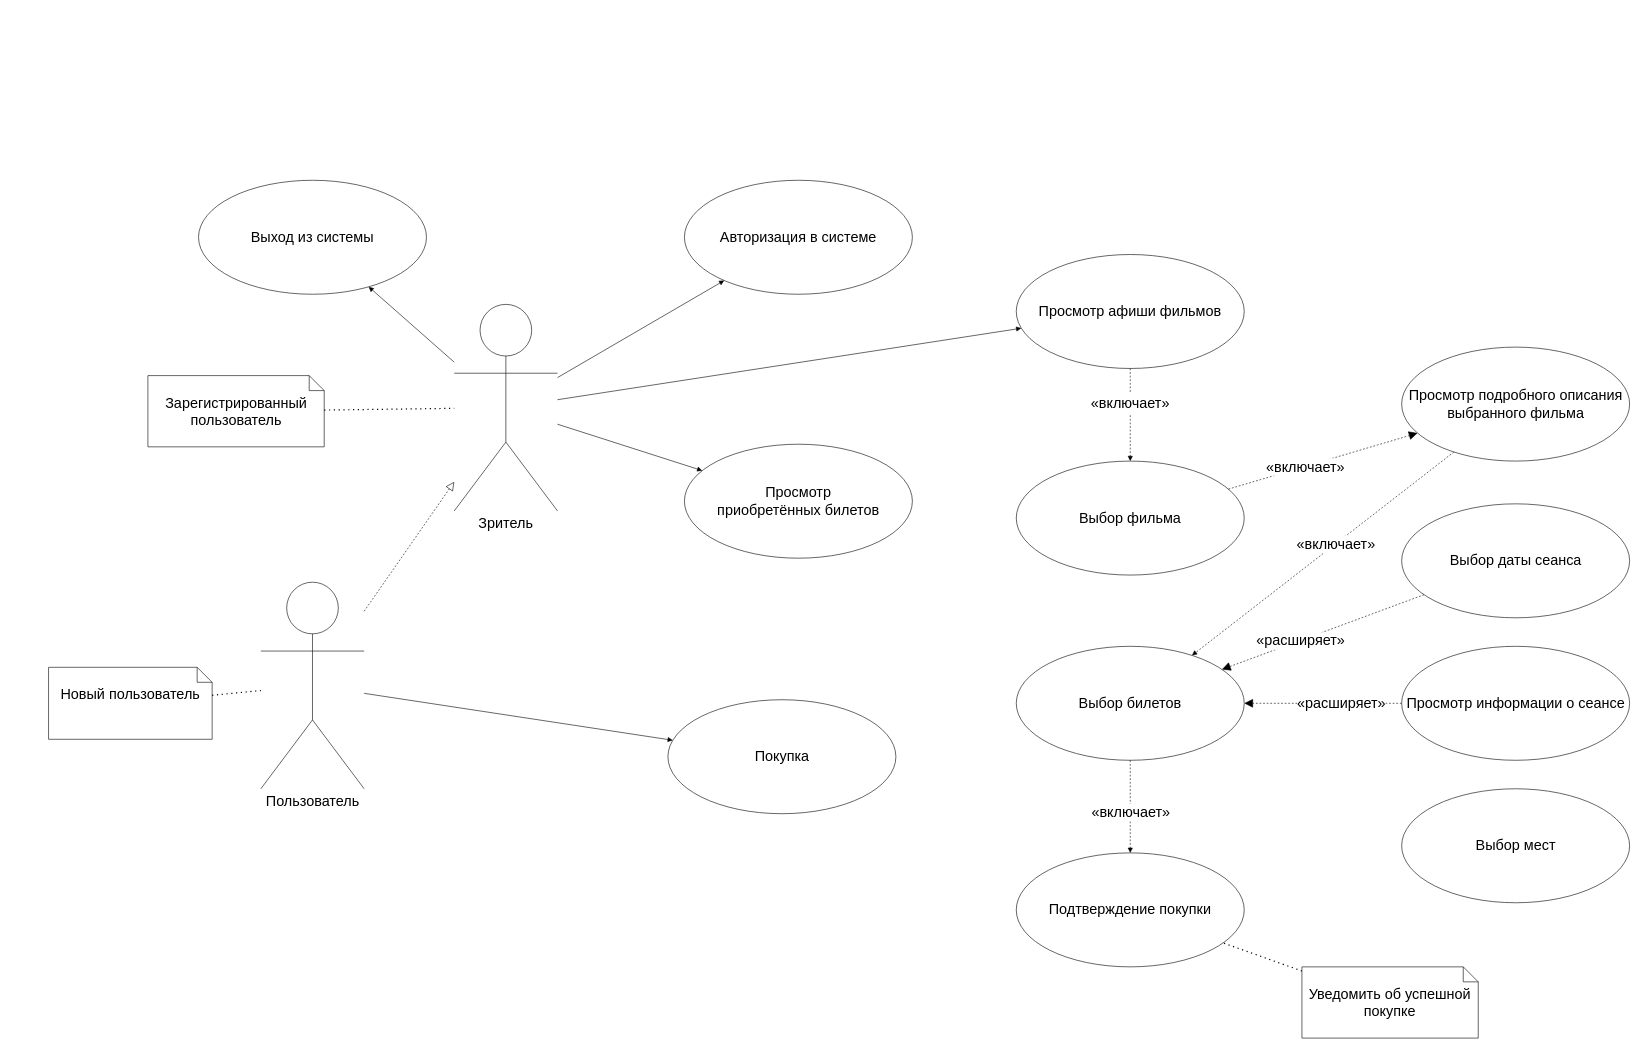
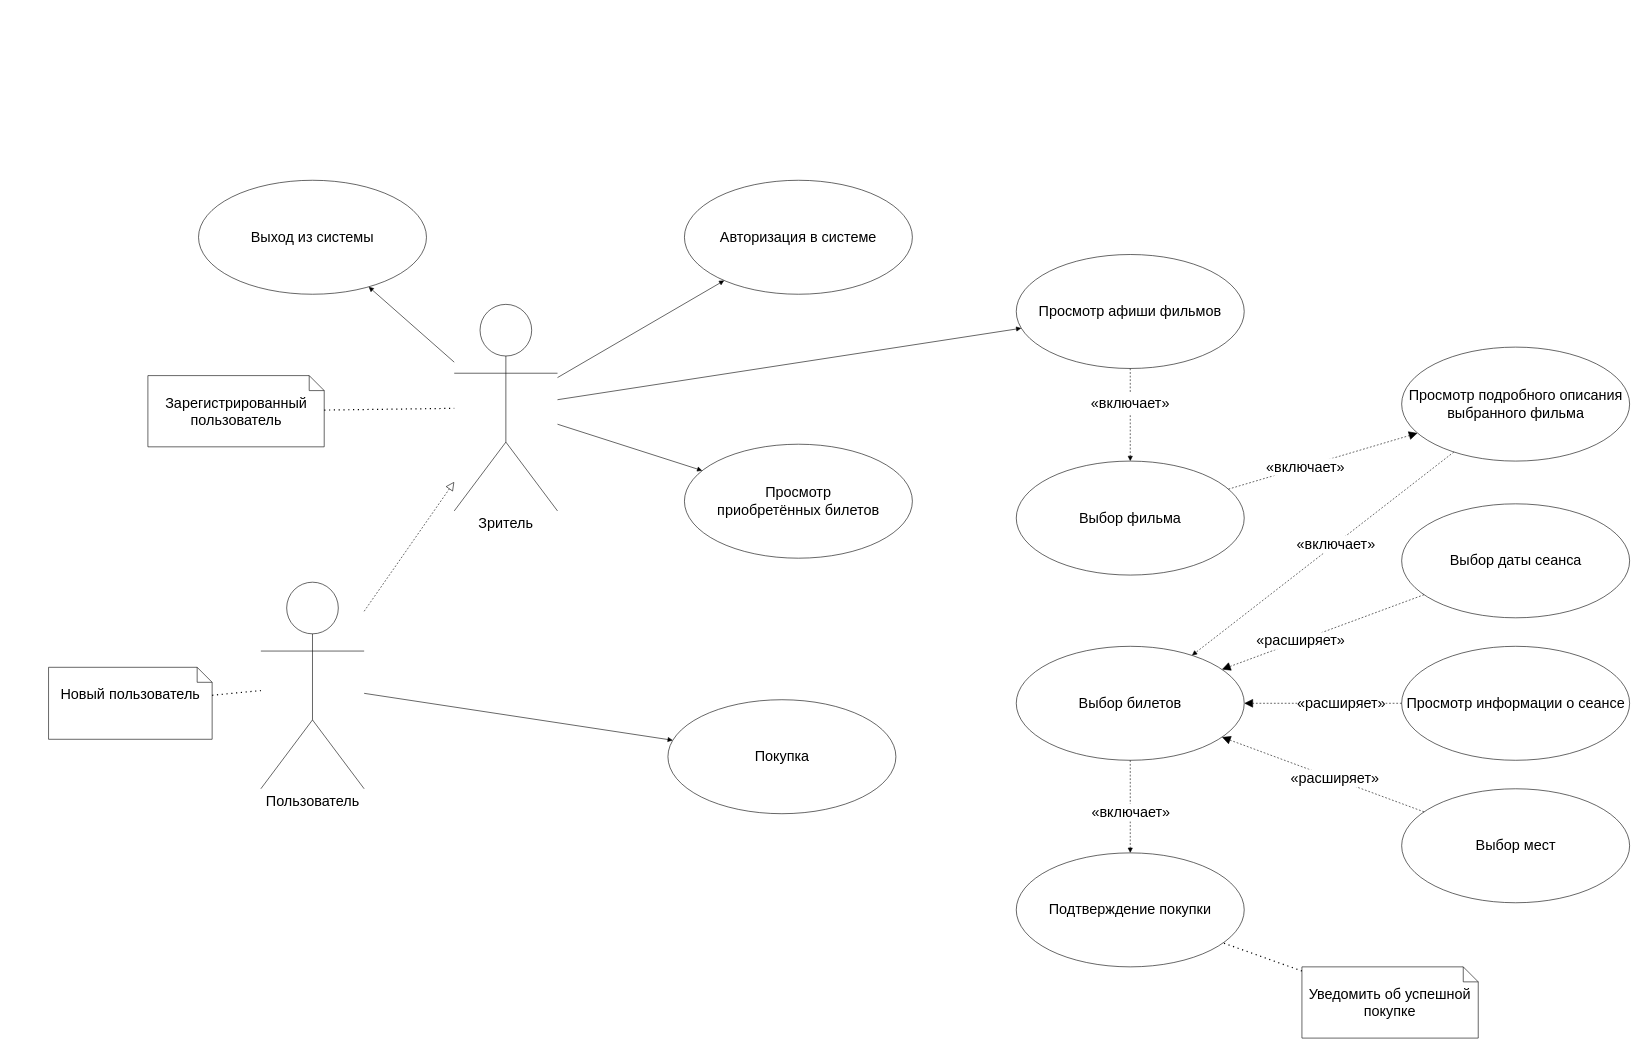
none -> (1334, 779)
